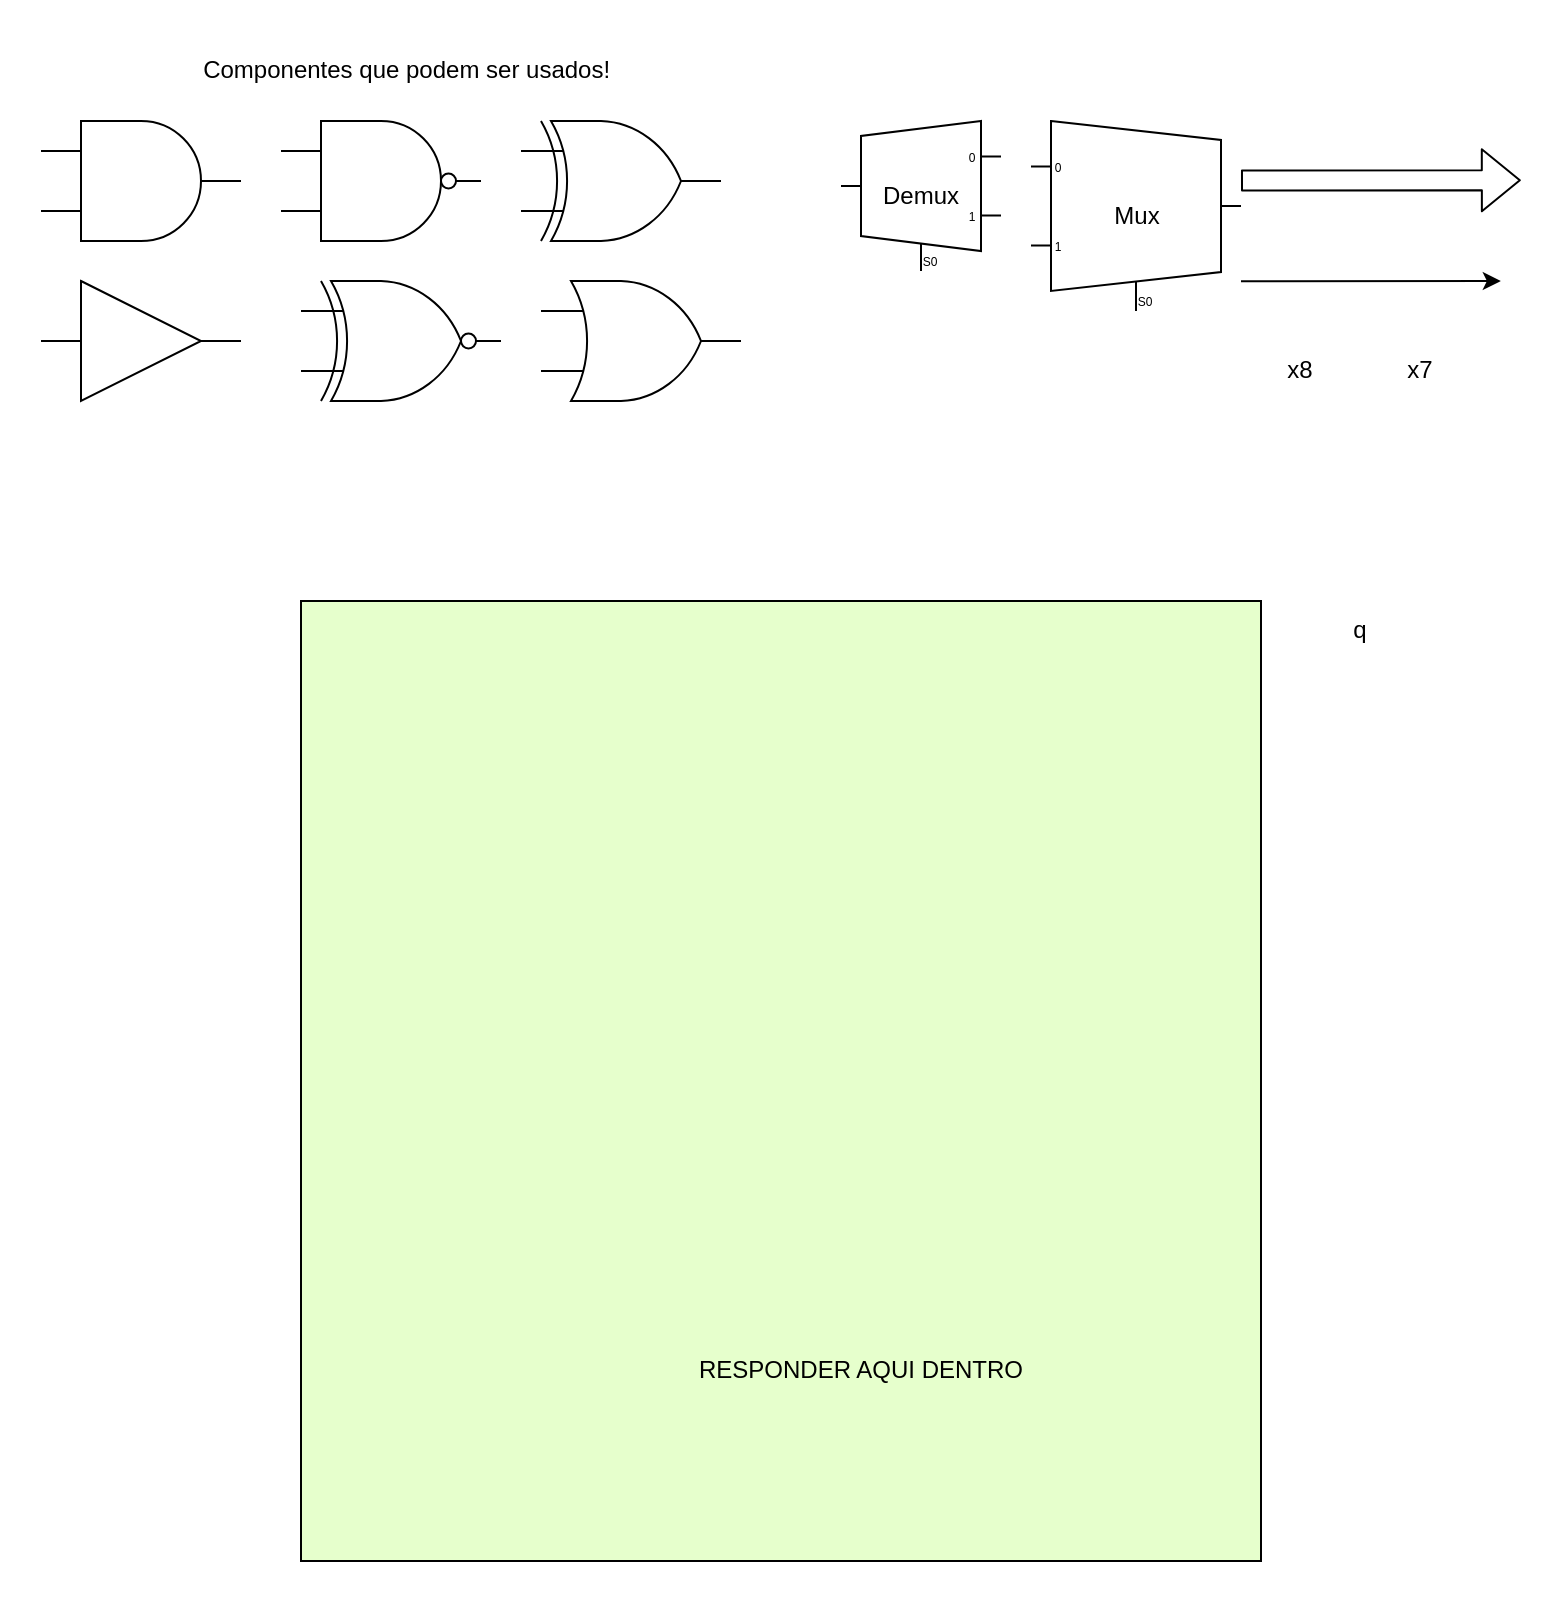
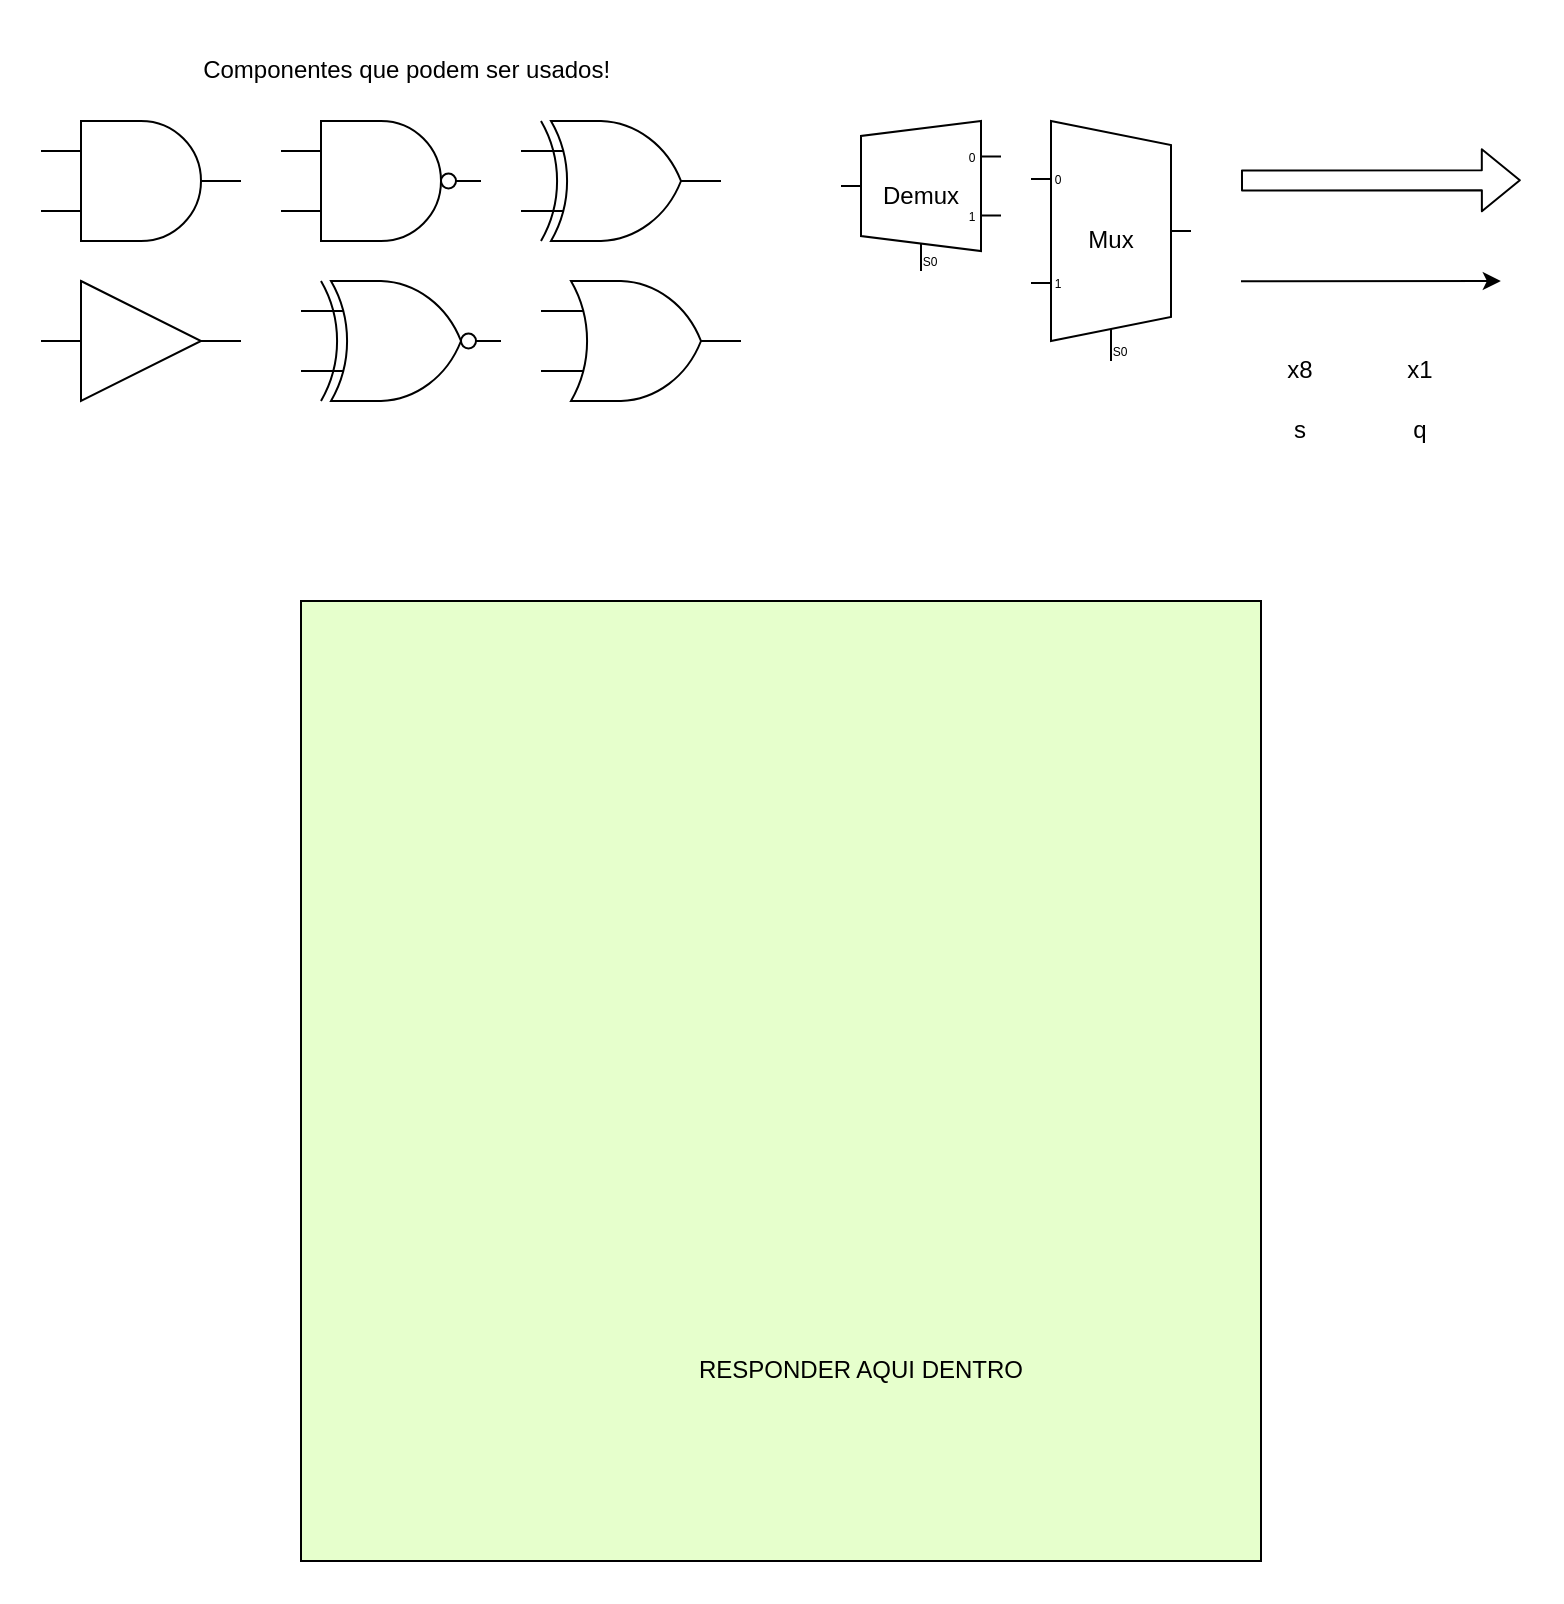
(1136, 216) -> (1111, 241)
(1421, 371) -> (1421, 371)
none -> (1301, 431)
(1361, 631) -> (1421, 431)
